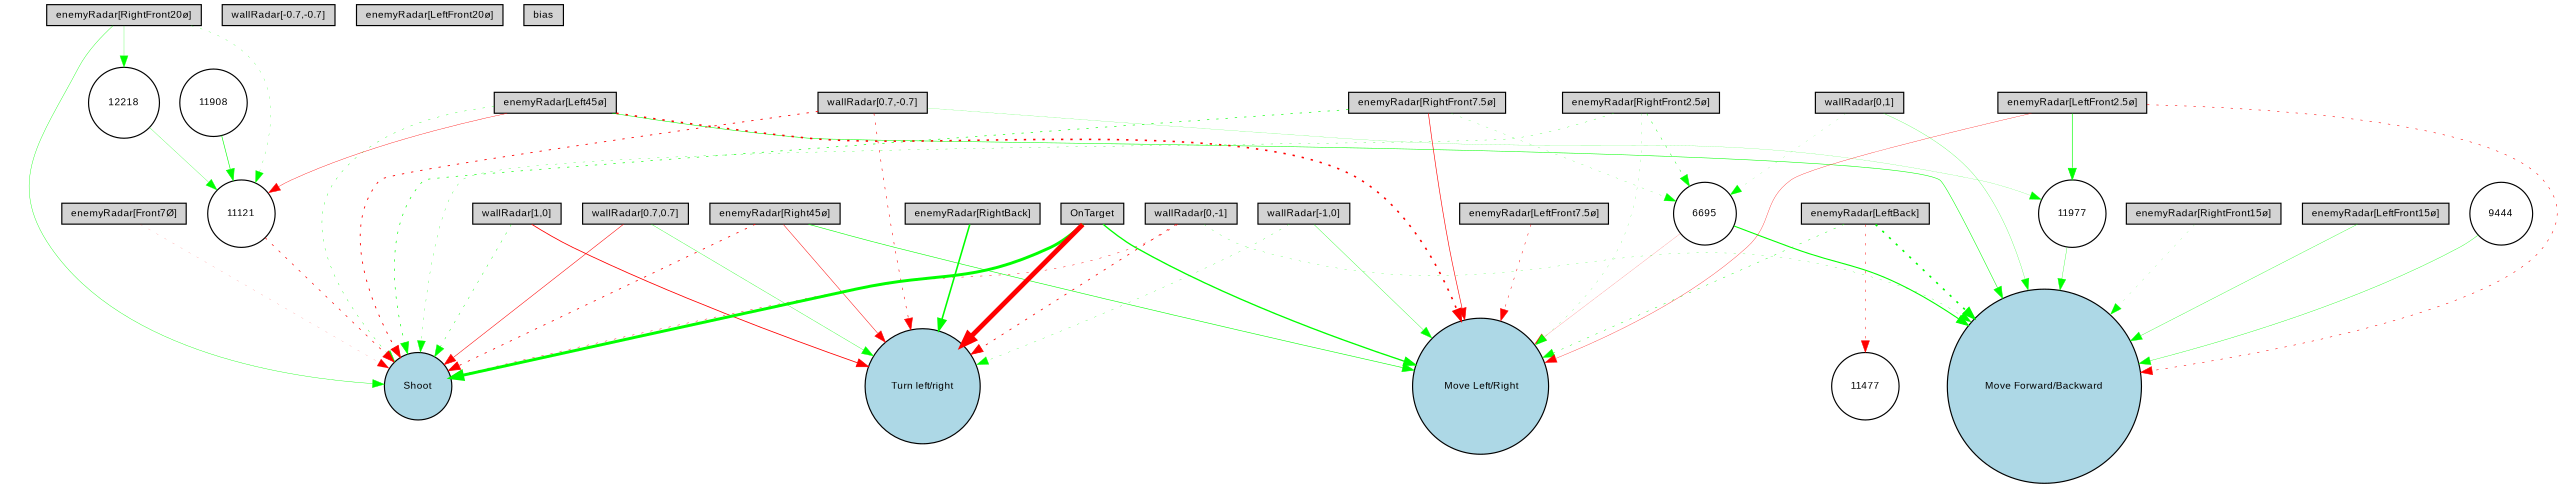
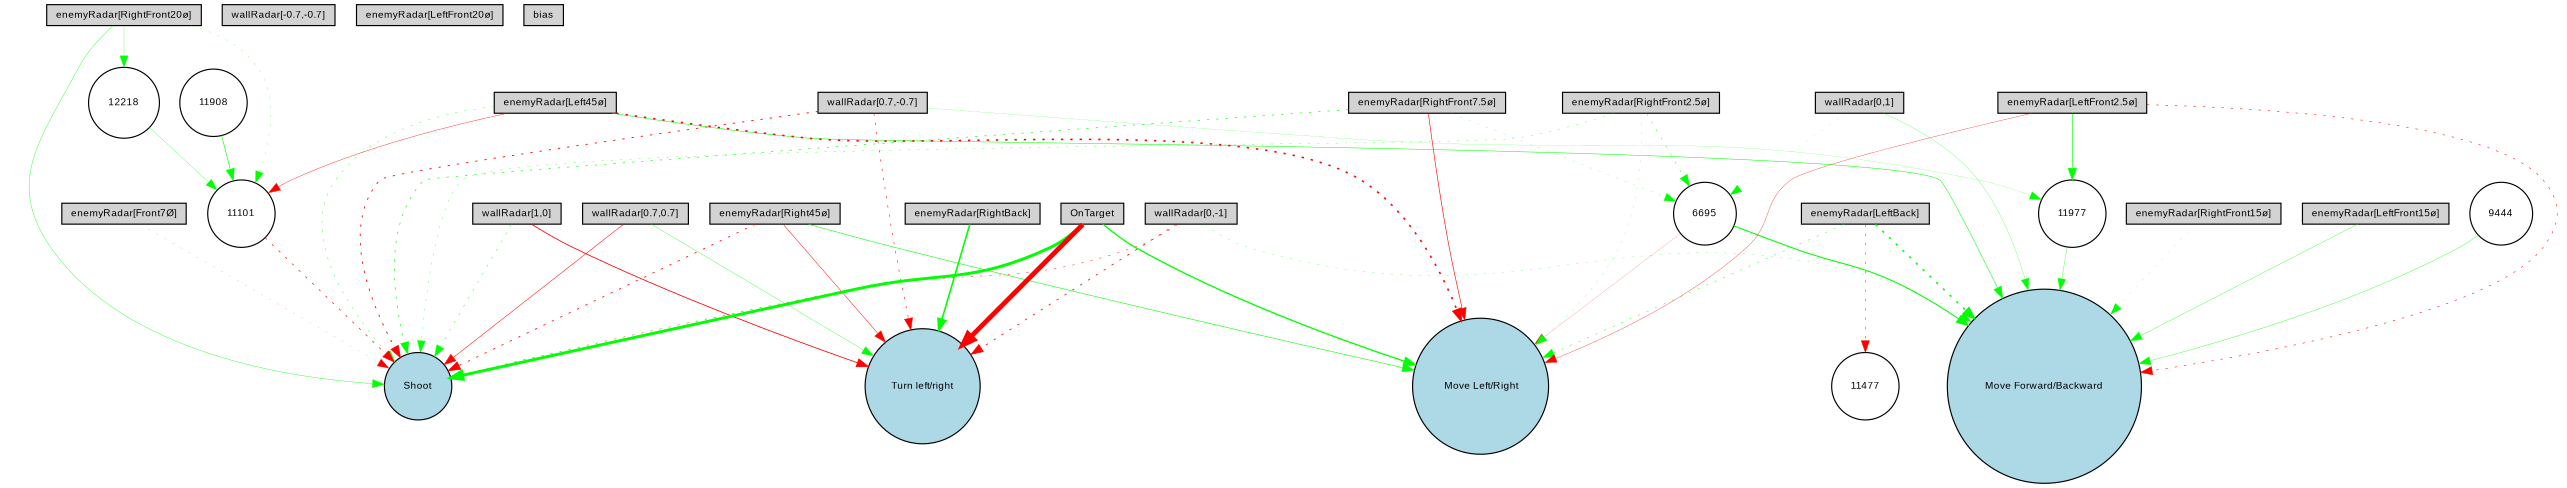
(241, 214) -> (241, 214)
(1304, 214) -> none
(1534, 214) -> none
